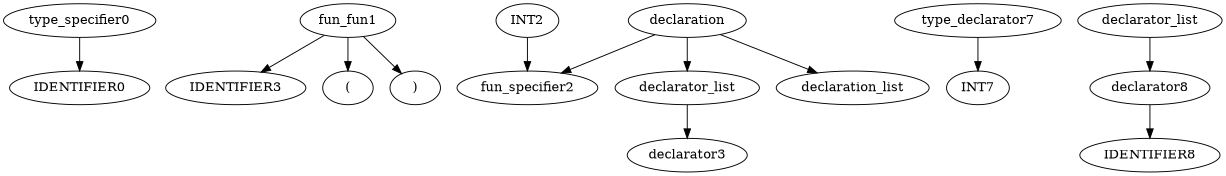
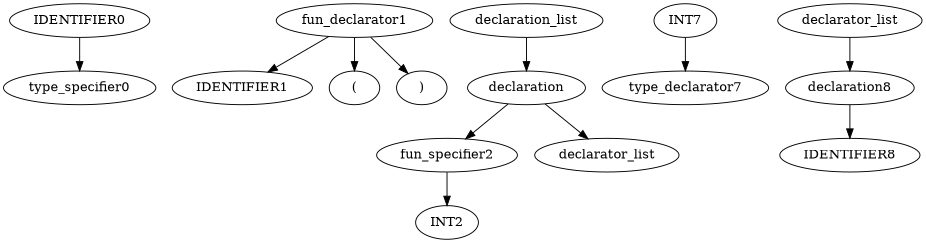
(348, 21) -> (354, 21)
(80, 50) -> (80, 50)
(527, 50) -> (447, 184)
(978, 50) -> (685, 50)
(764, 52) -> (526, 50)
(236, 88) -> (242, 88)
(1150, 88) -> (850, 88)
(687, 155) -> none
